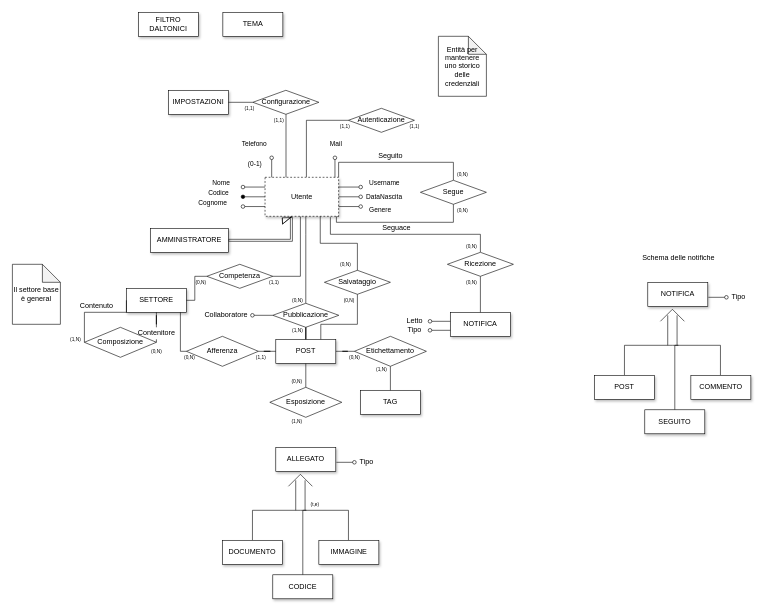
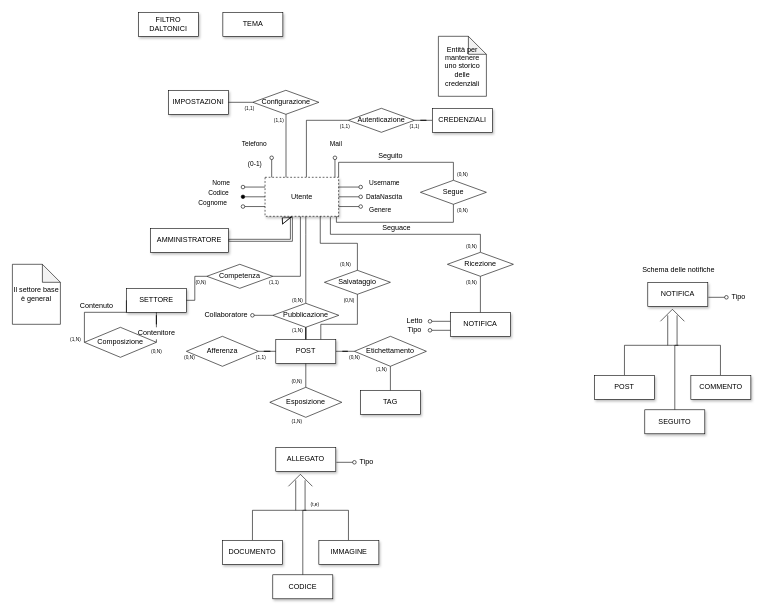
none -> (423, 120)
none -> (462, 120)
(678, 258) -> (678, 270)
(180, 335) -> none
